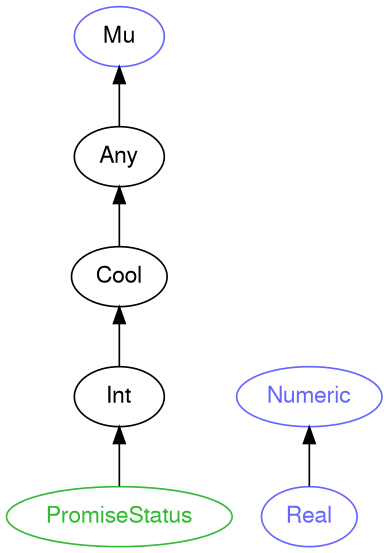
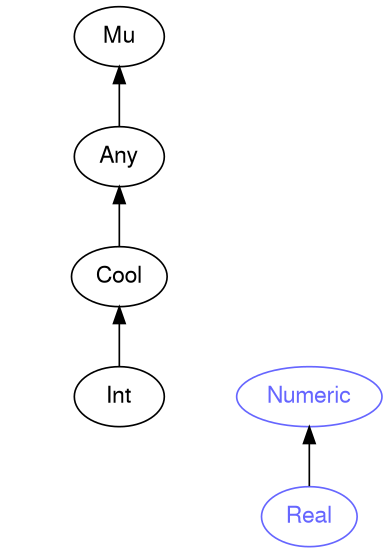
(119, 37) -> (119, 37)
(119, 517) -> none
